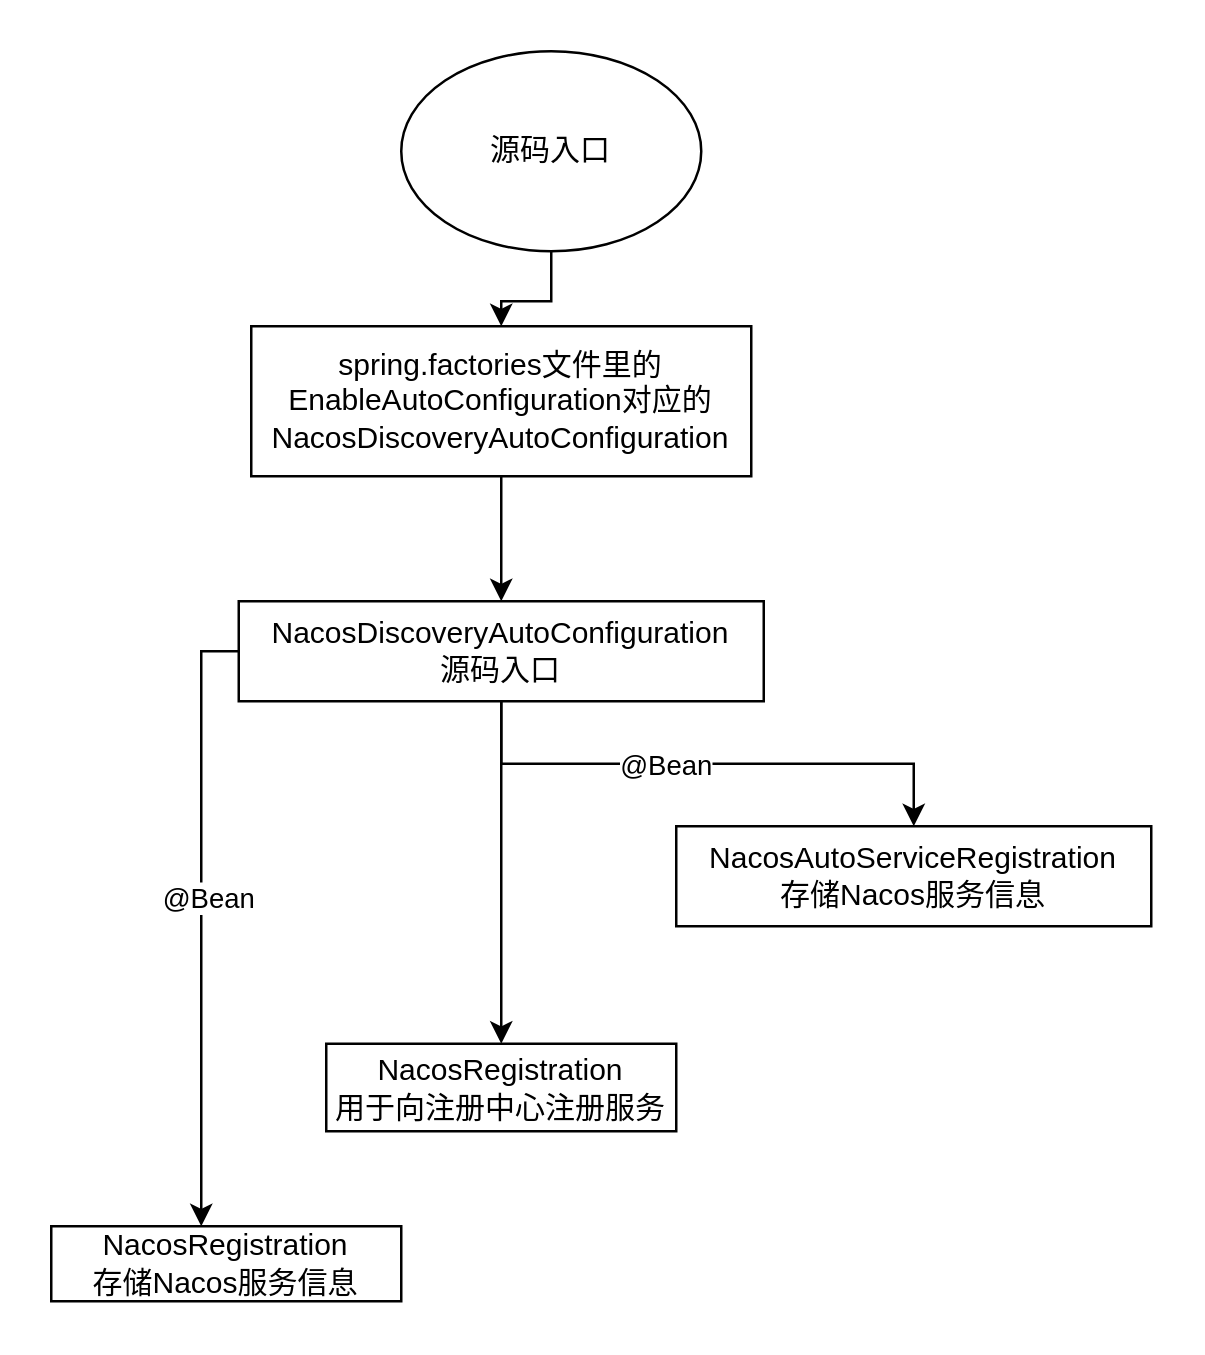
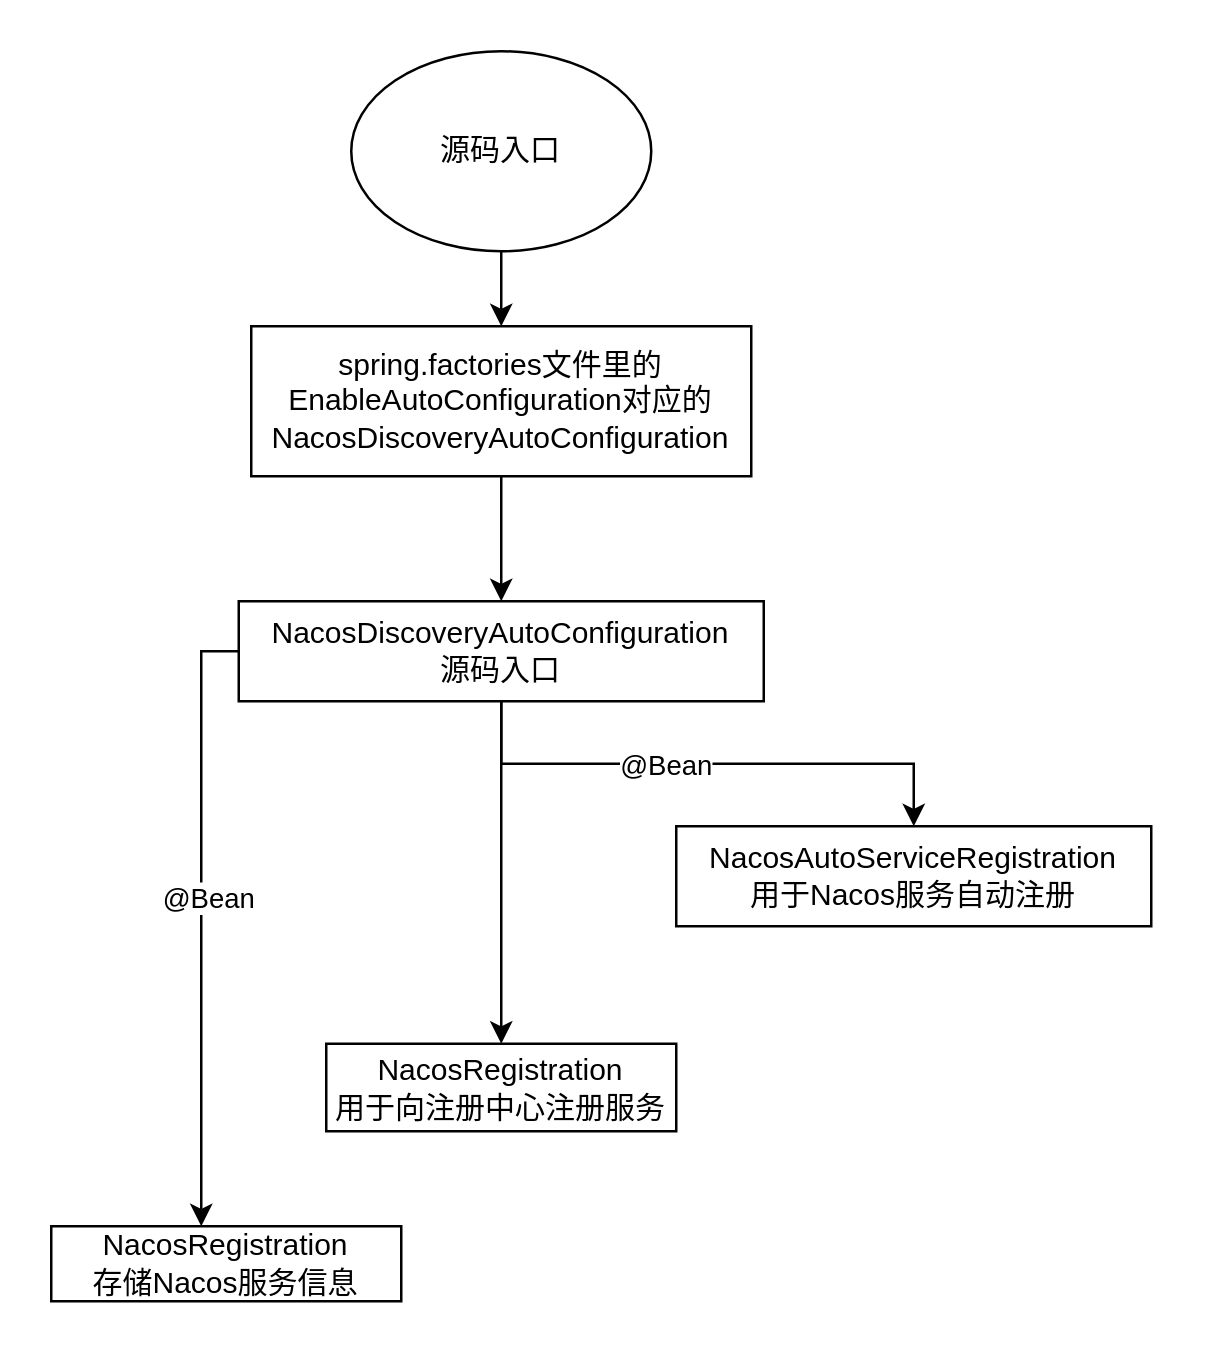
(551, 151) -> (501, 151)
(914, 876) -> (914, 876)
